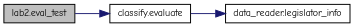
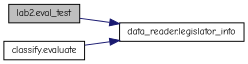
(87, 14) -> (95, 20)
